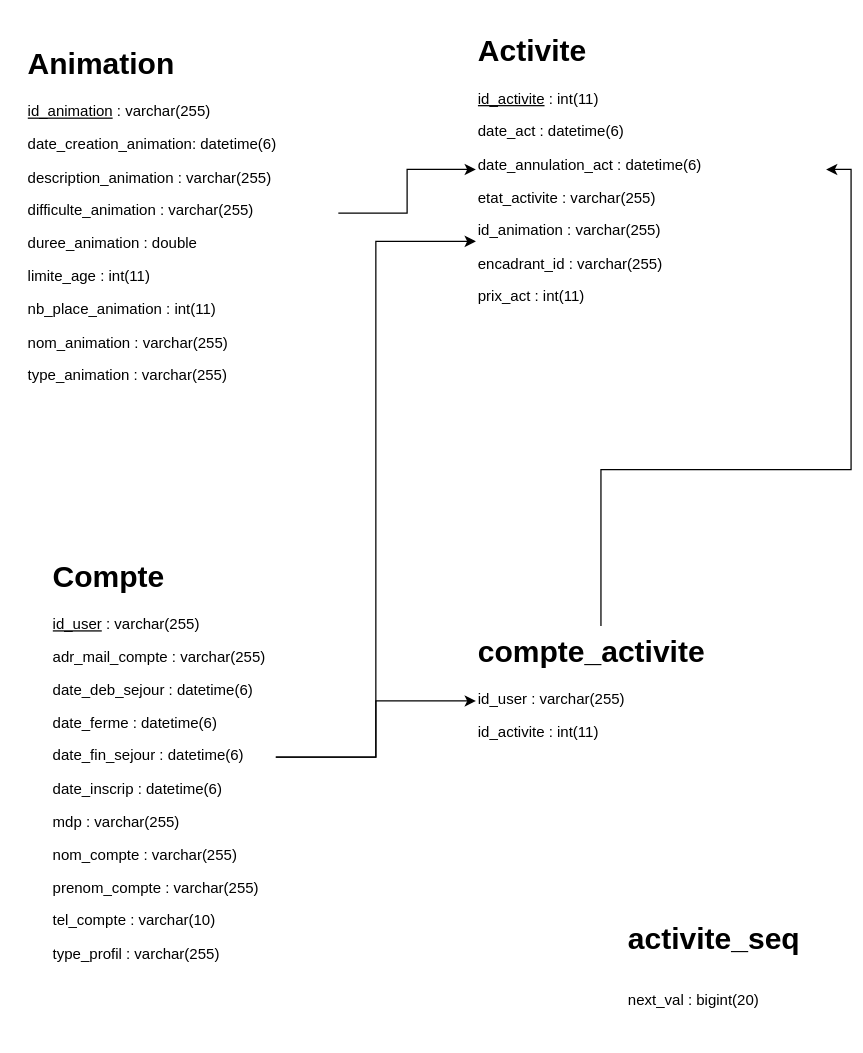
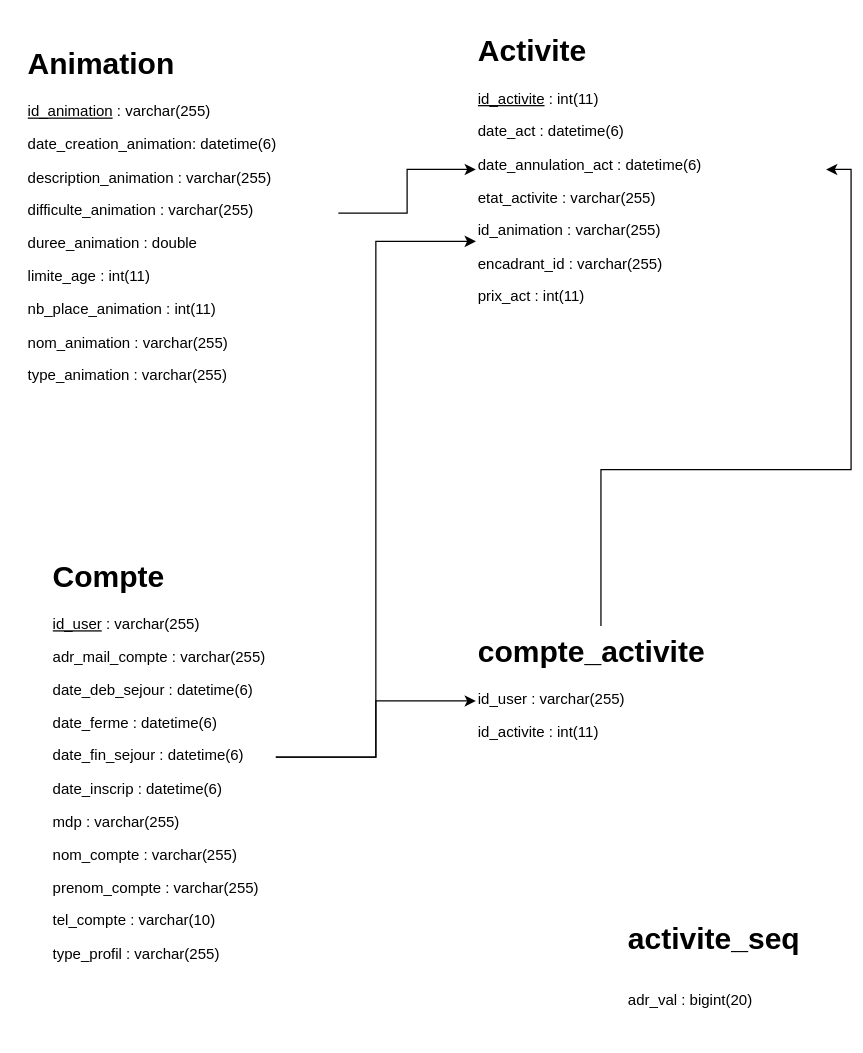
(718, 940) -> (718, 940)
